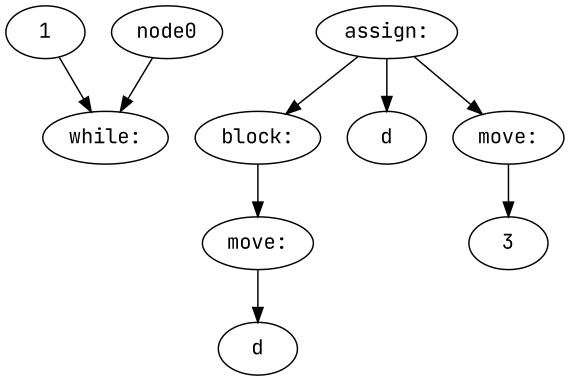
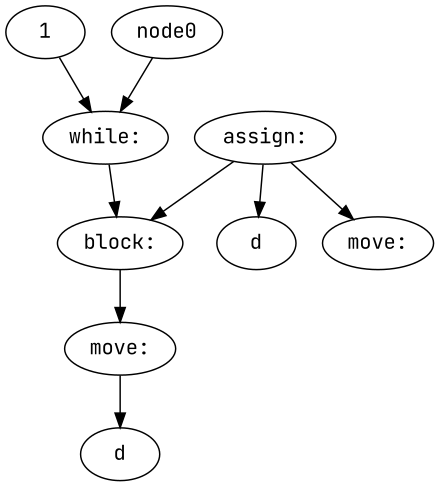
none -> (112, 183)
(508, 243) -> none
